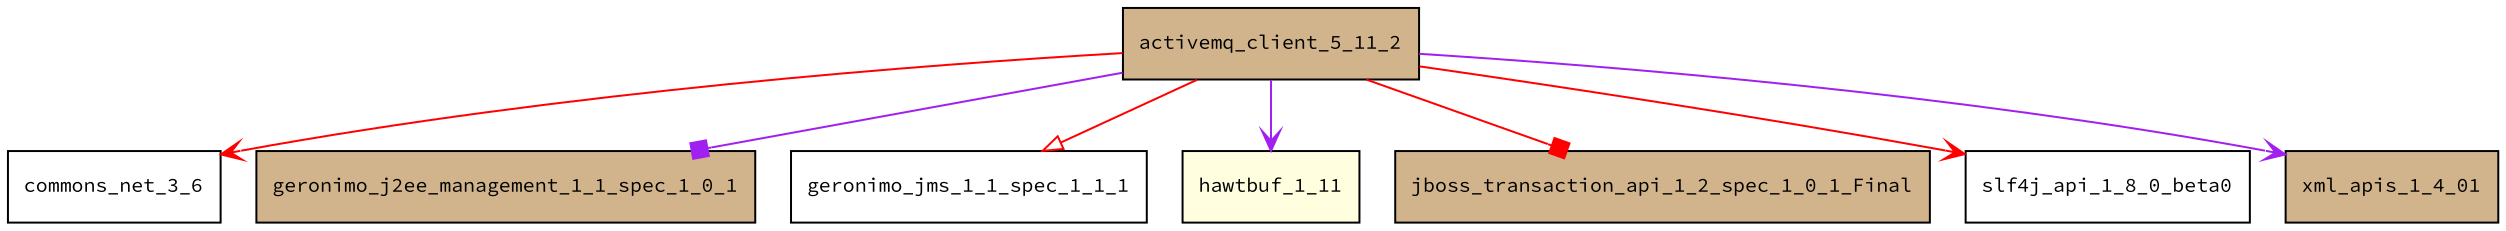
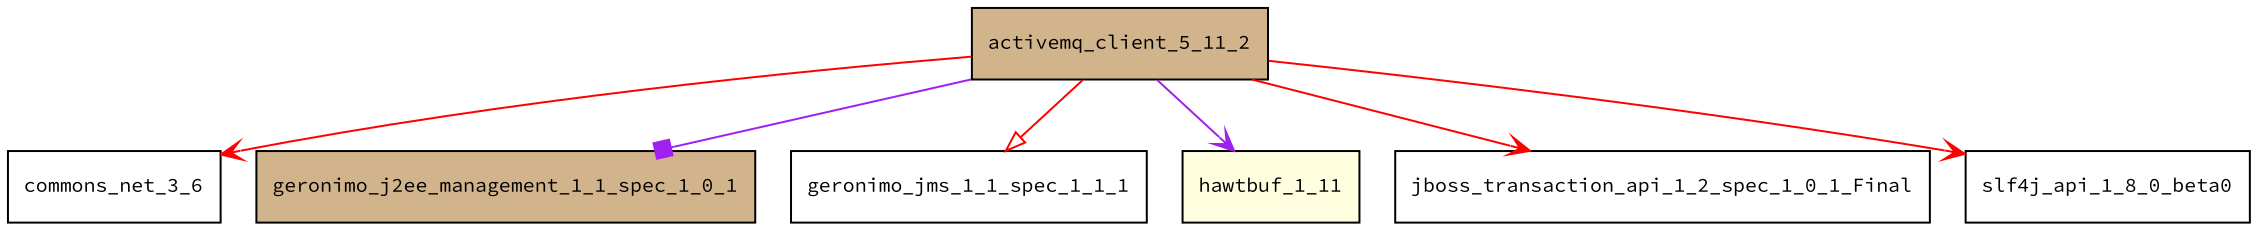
(1457, 112) -> (1381, 113)
(1663, 187) -> (1663, 187)
(2392, 187) -> none
